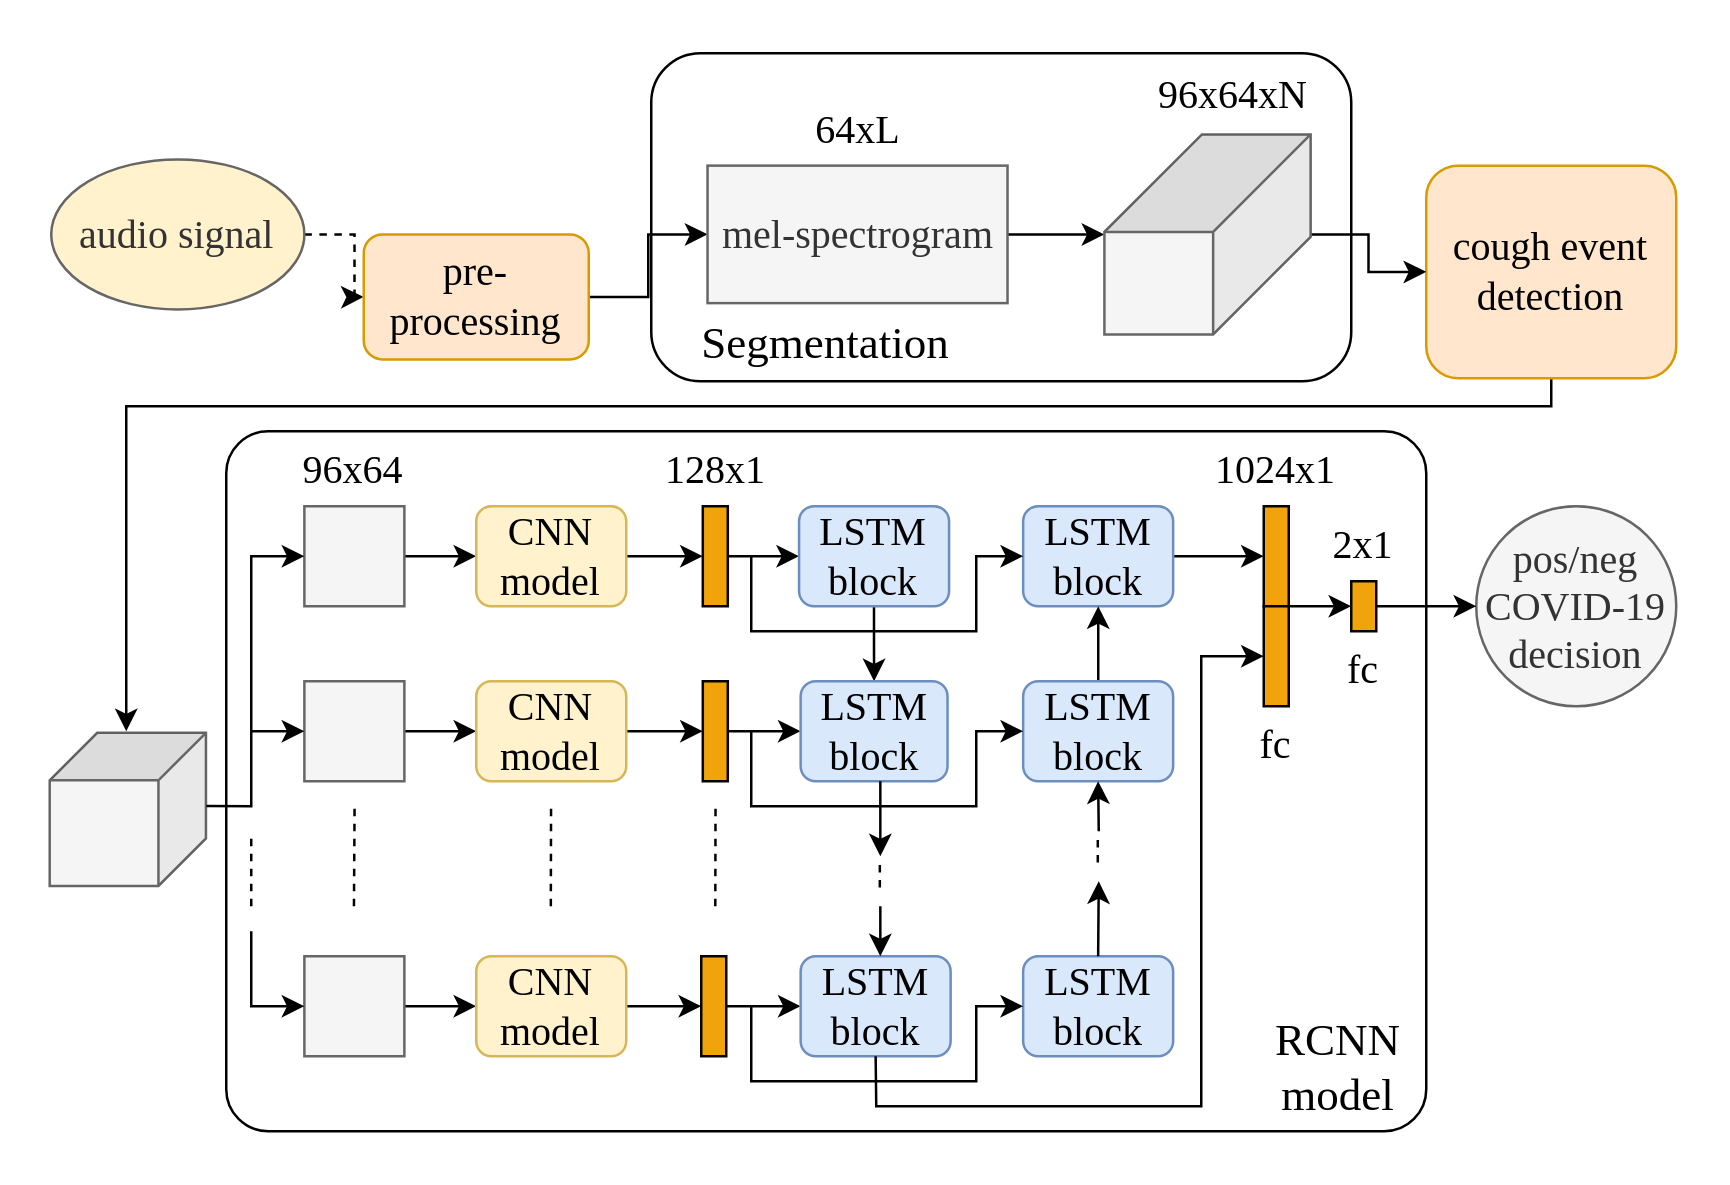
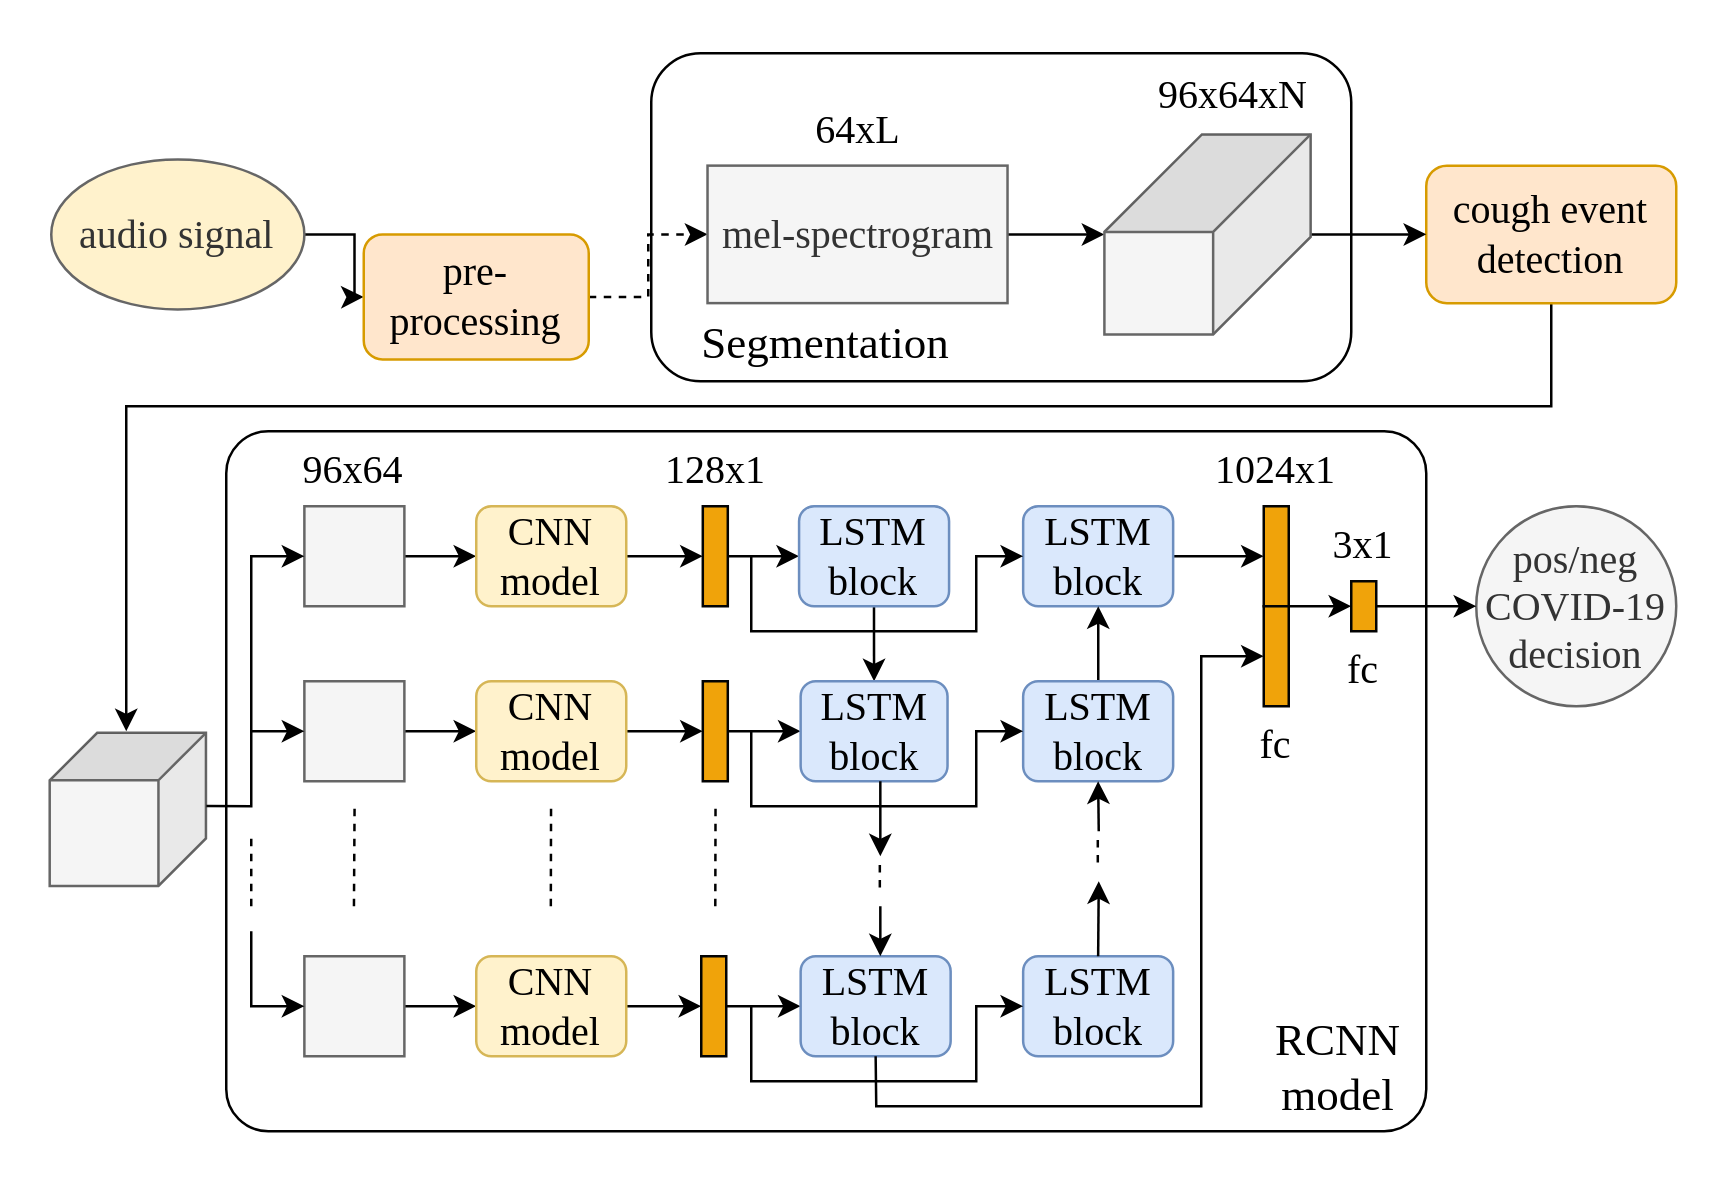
(355, 240) -> (355, 240)
(648, 272) -> (648, 272)
(1551, 272) -> (1551, 234)
(1364, 544) -> (1364, 544)
